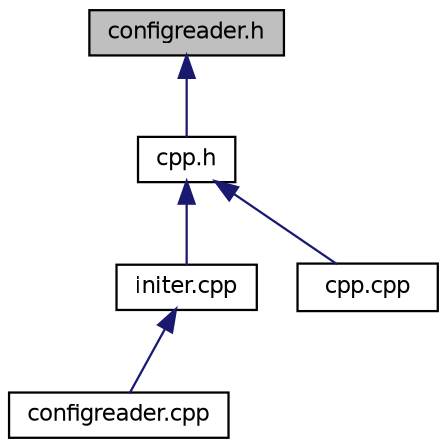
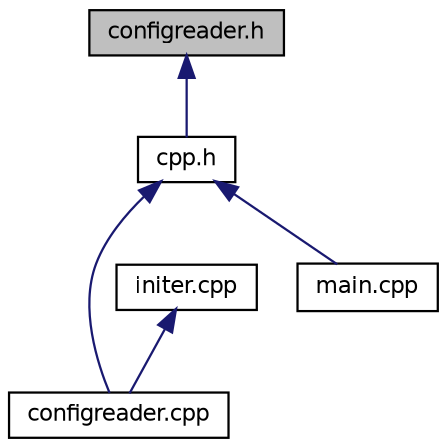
(187, 235) -> (91, 288)
(368, 287) -> (368, 287)
